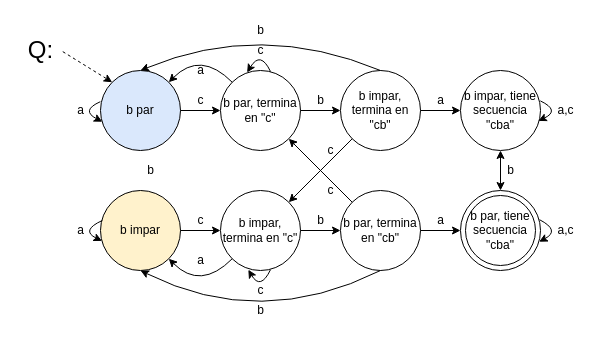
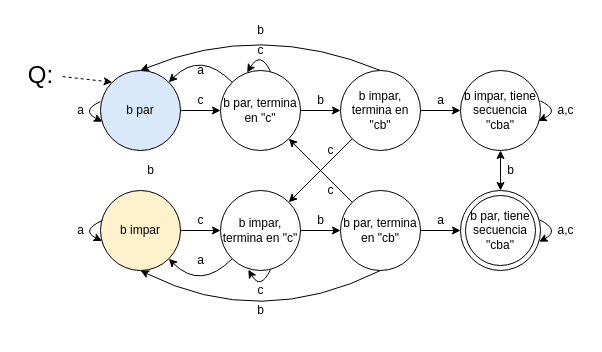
(41, 51) -> (41, 76)
